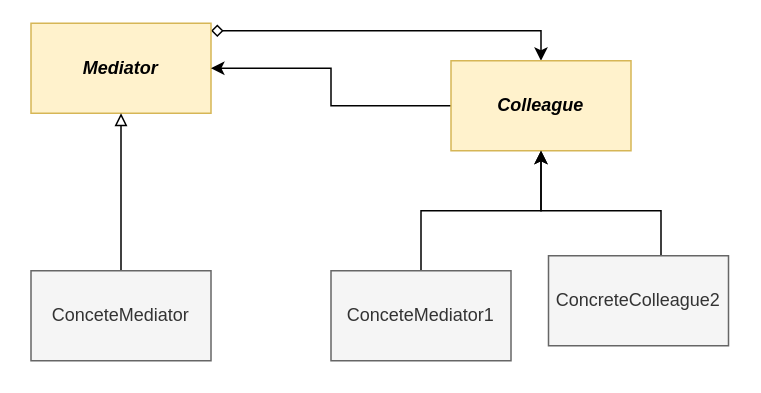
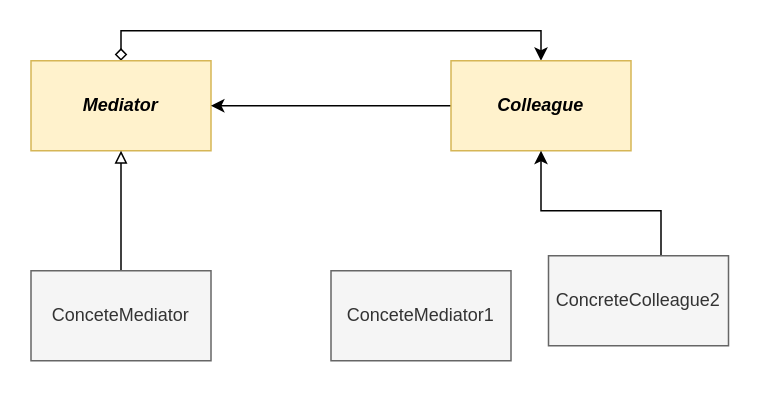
(121, 68) -> (121, 106)
(450, 211) -> none
